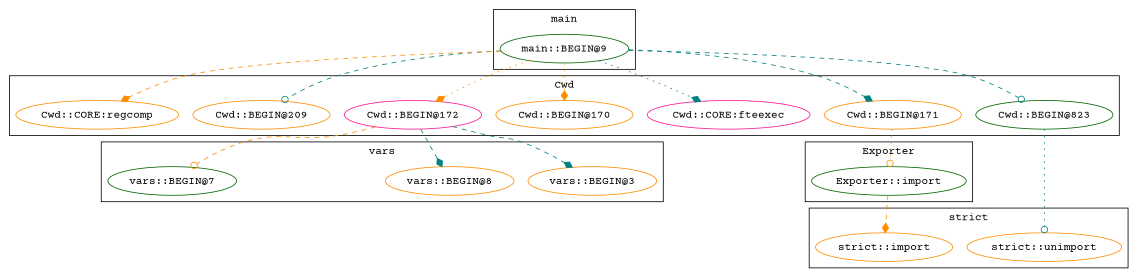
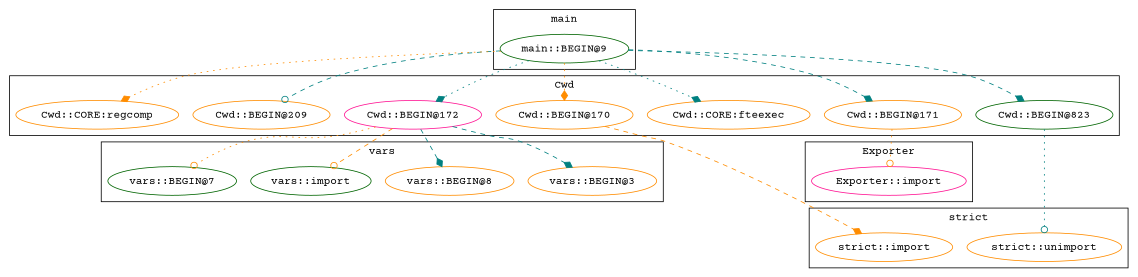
(826, 59) -> (826, 59)
(313, 61) -> (313, 61)
(478, 81) -> (478, 81)
(729, 115) -> (729, 115)
(284, 137) -> (284, 137)
none -> (311, 181)
(889, 181) -> (889, 181)
(887, 213) -> (732, 169)
